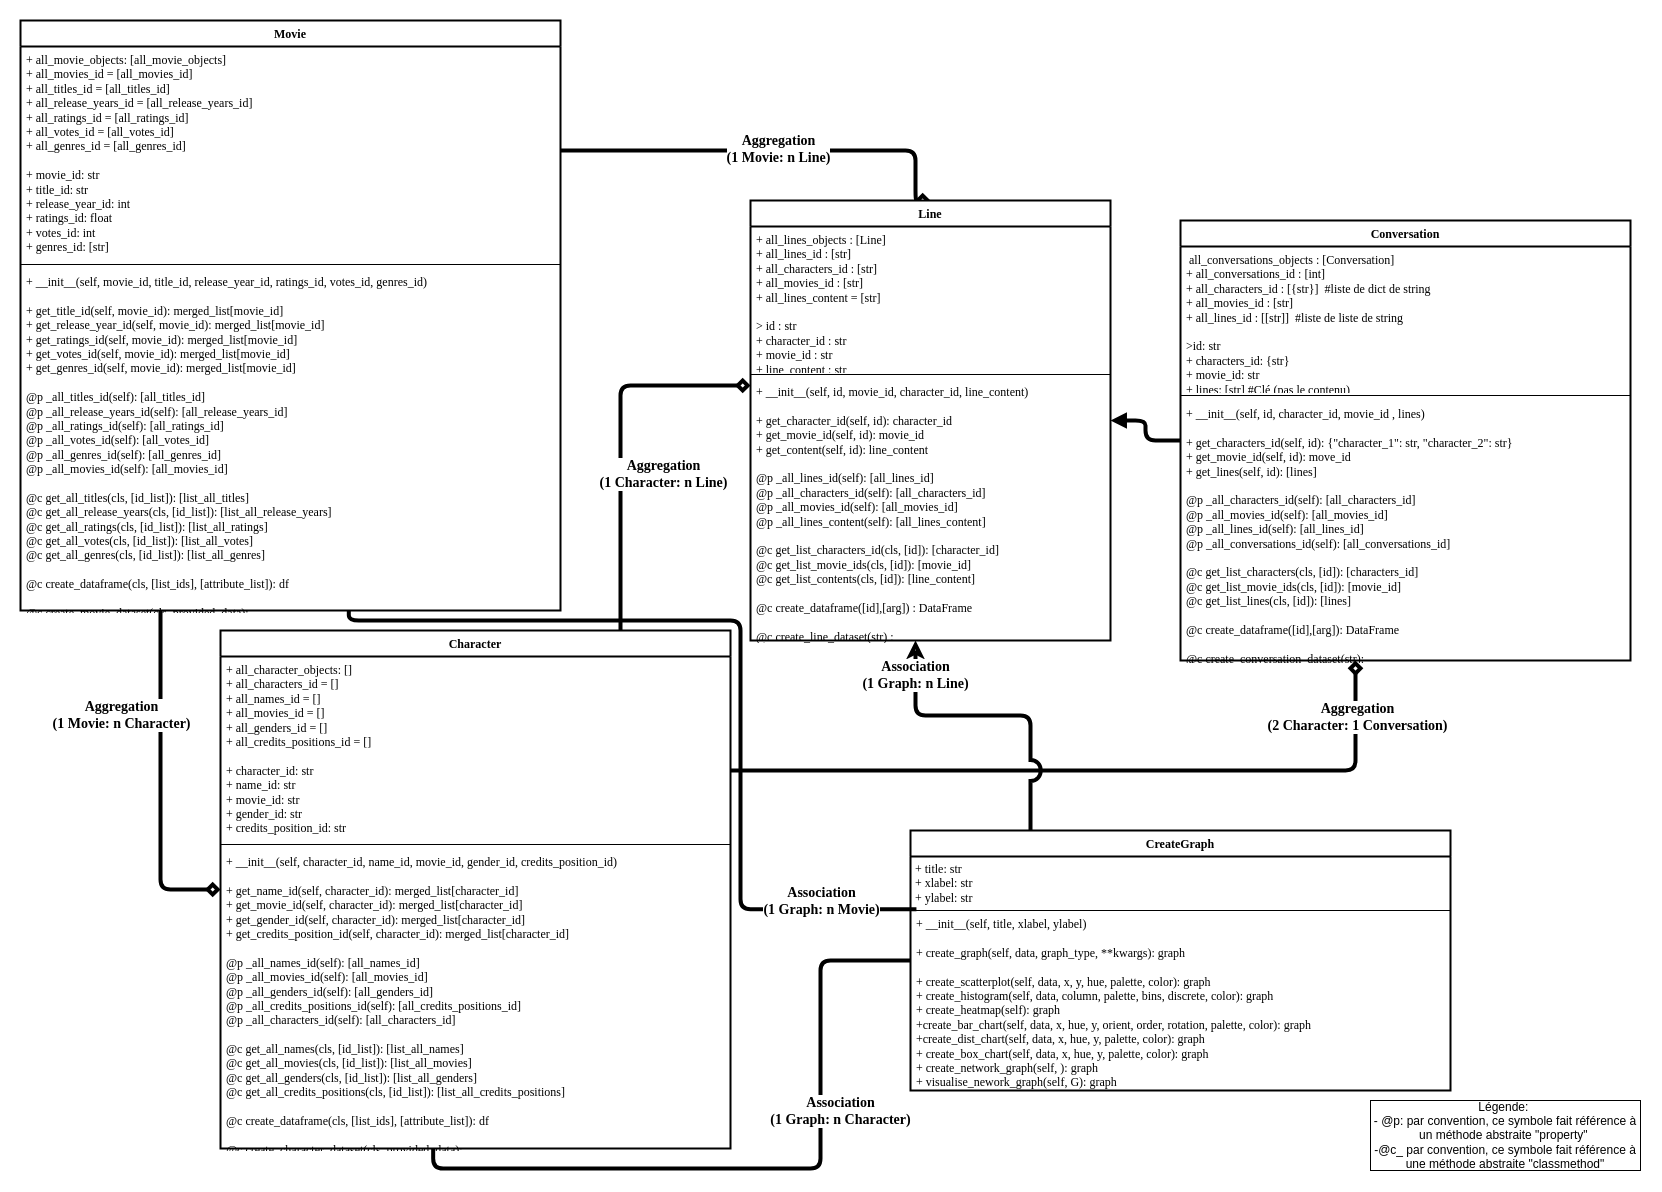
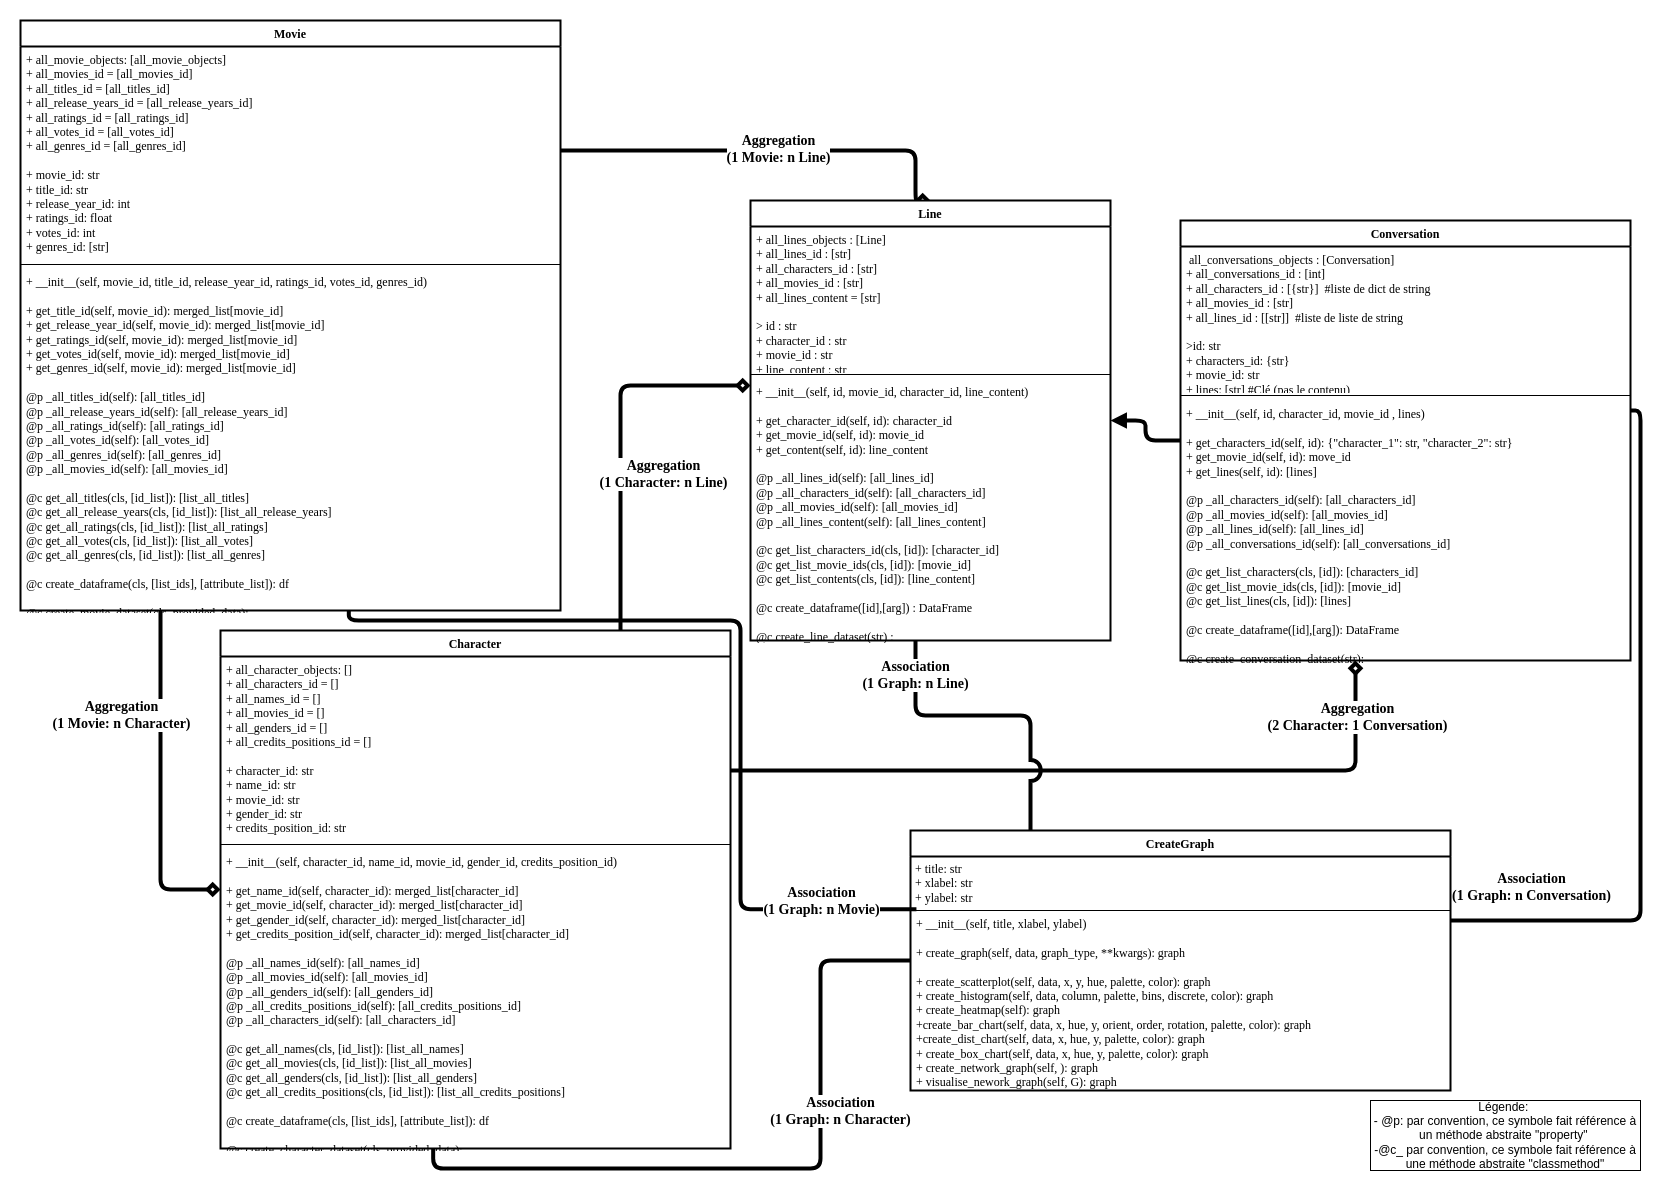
(916, 655) -> (916, 650)
none -> (1641, 754)
